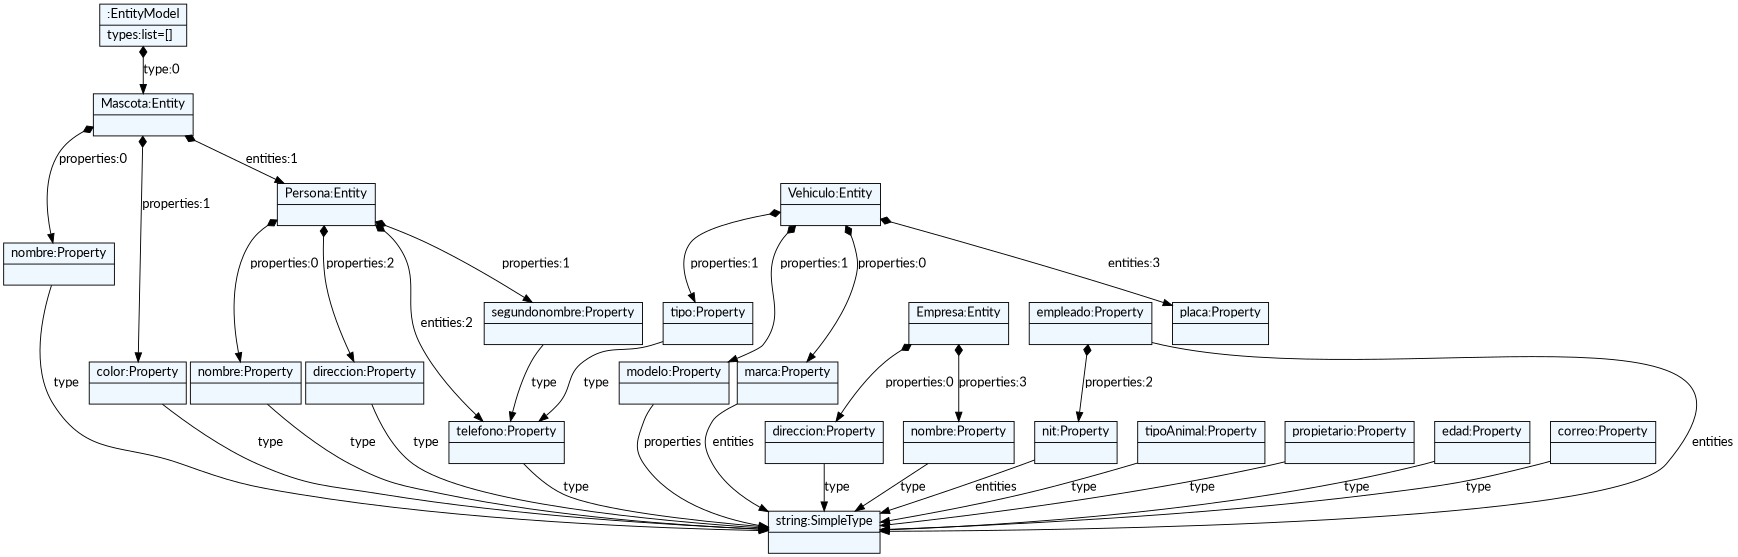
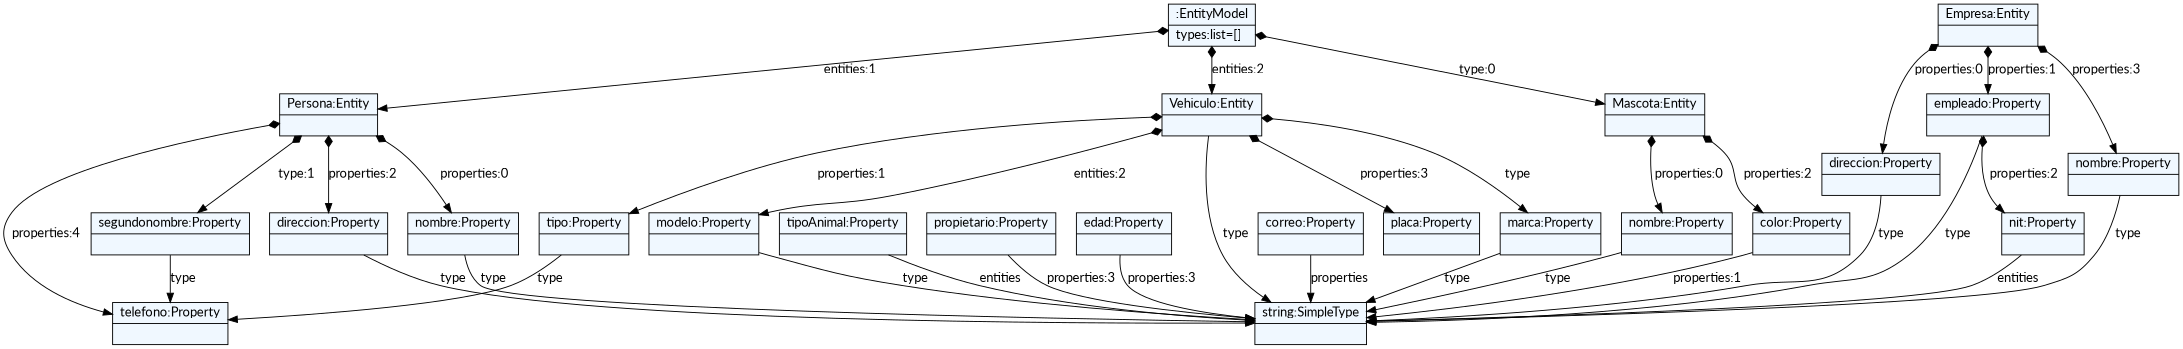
none -> (1212, 71)
none -> (1988, 71)
(236, 160) -> (772, 70)
(177, 205) -> (1778, 174)
(536, 264) -> (297, 174)
(815, 264) -> (1100, 174)
(892, 264) -> (1518, 174)
(1134, 264) -> (1394, 174)
(447, 324) -> (46, 234)
(270, 443) -> (1707, 279)
(673, 443) -> (915, 279)
(734, 443) -> (1457, 279)
(1713, 443) -> (1958, 234)
(1084, 487) -> (1000, 279)
(1202, 487) -> (1081, 279)
(1357, 487) -> (1162, 279)
(1479, 487) -> (1340, 279)
(623, 510) -> (1212, 226)
